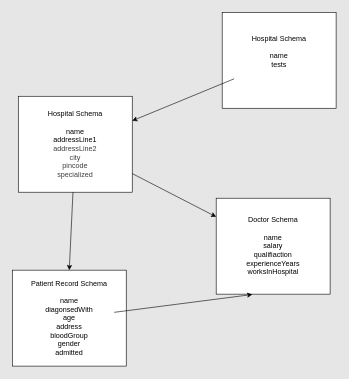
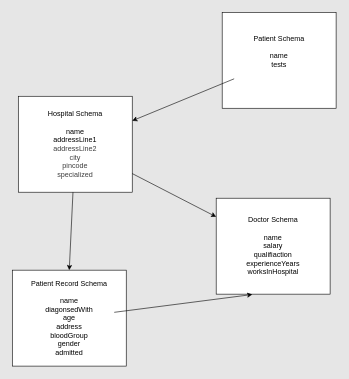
(279, 60) -> (279, 60)
